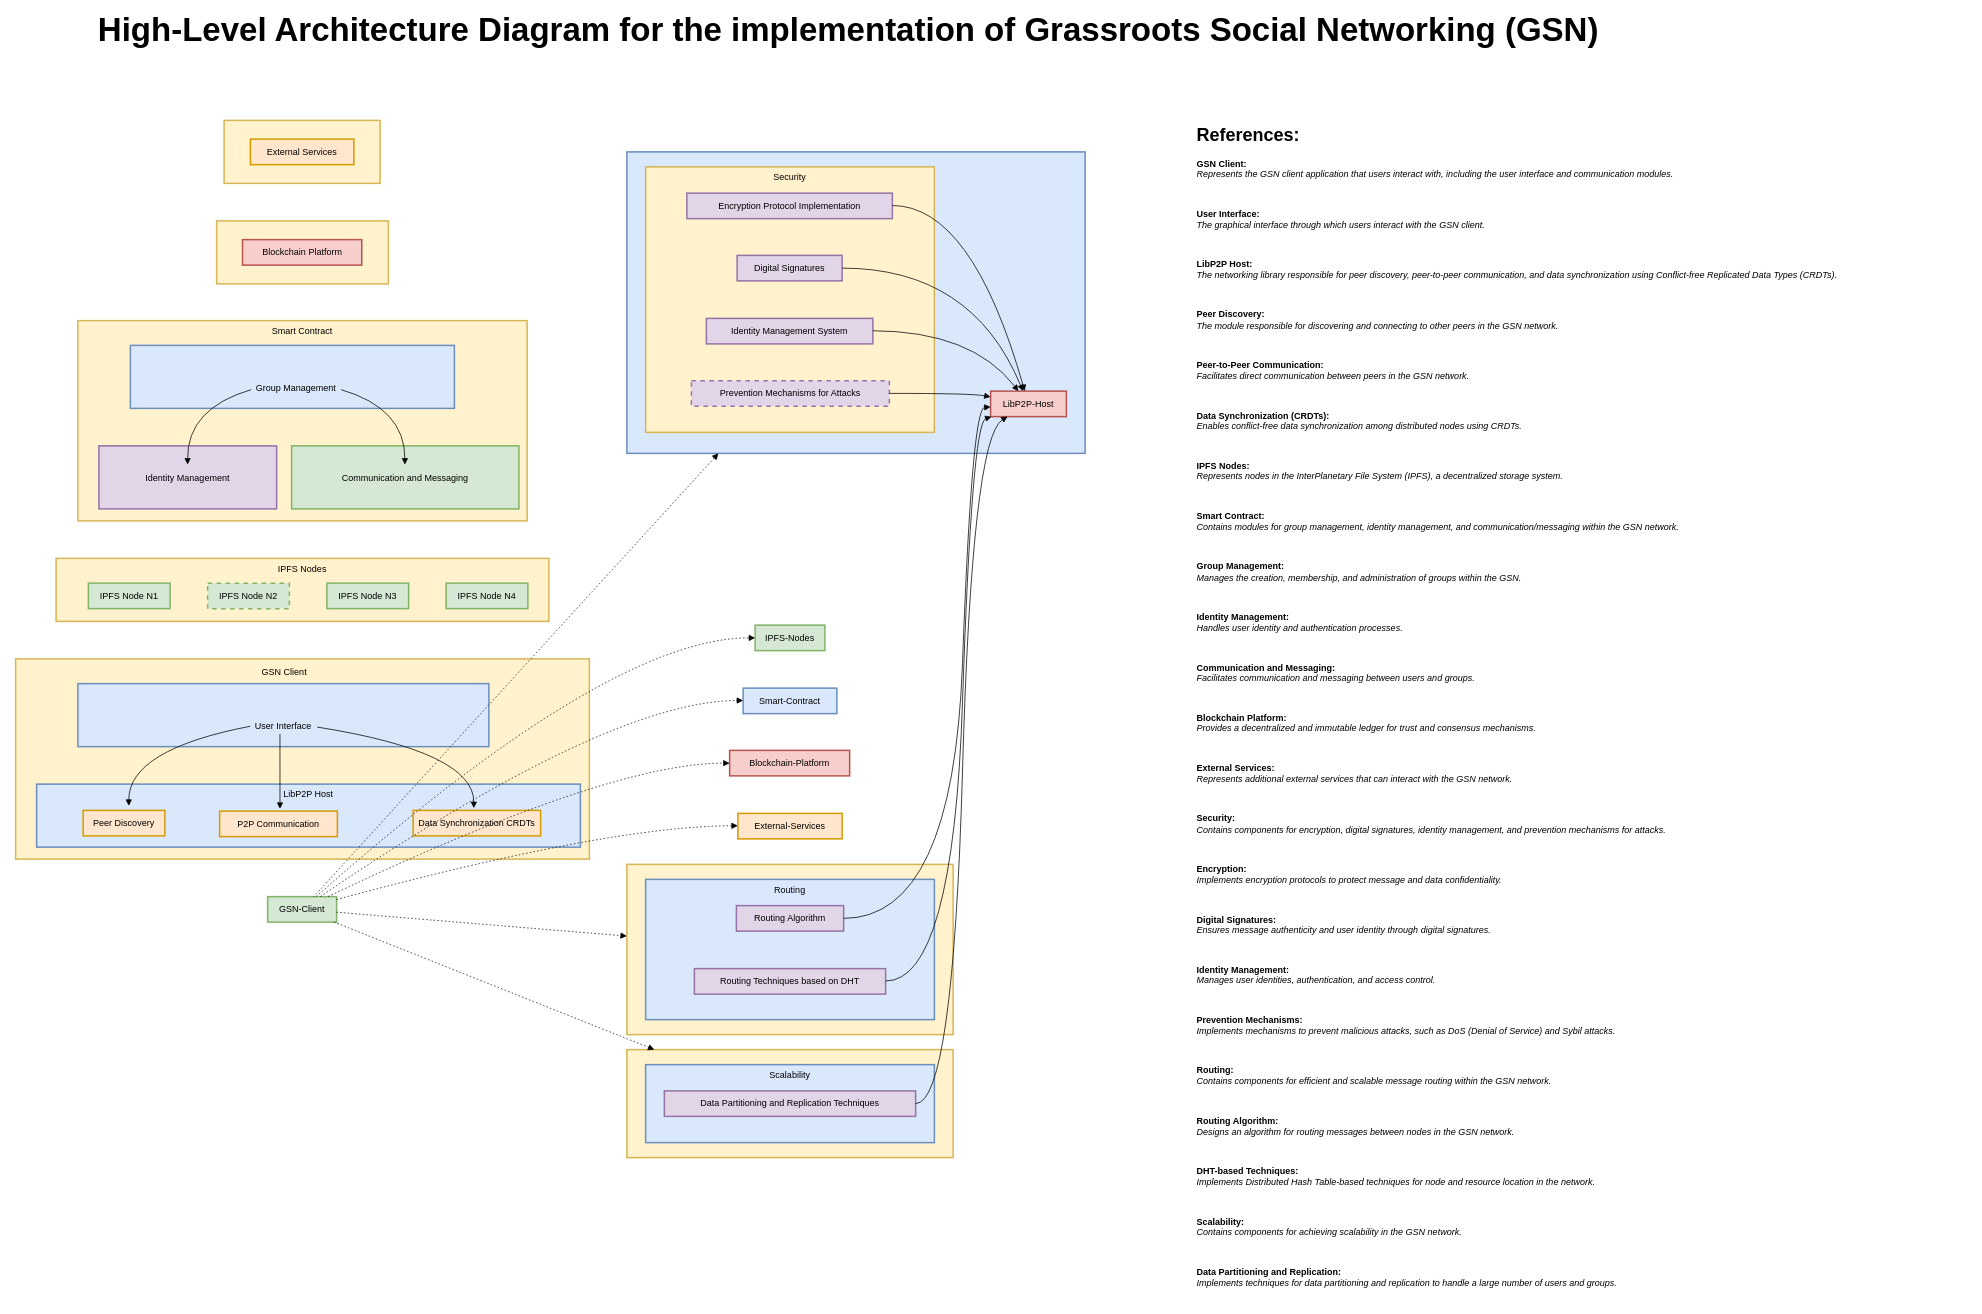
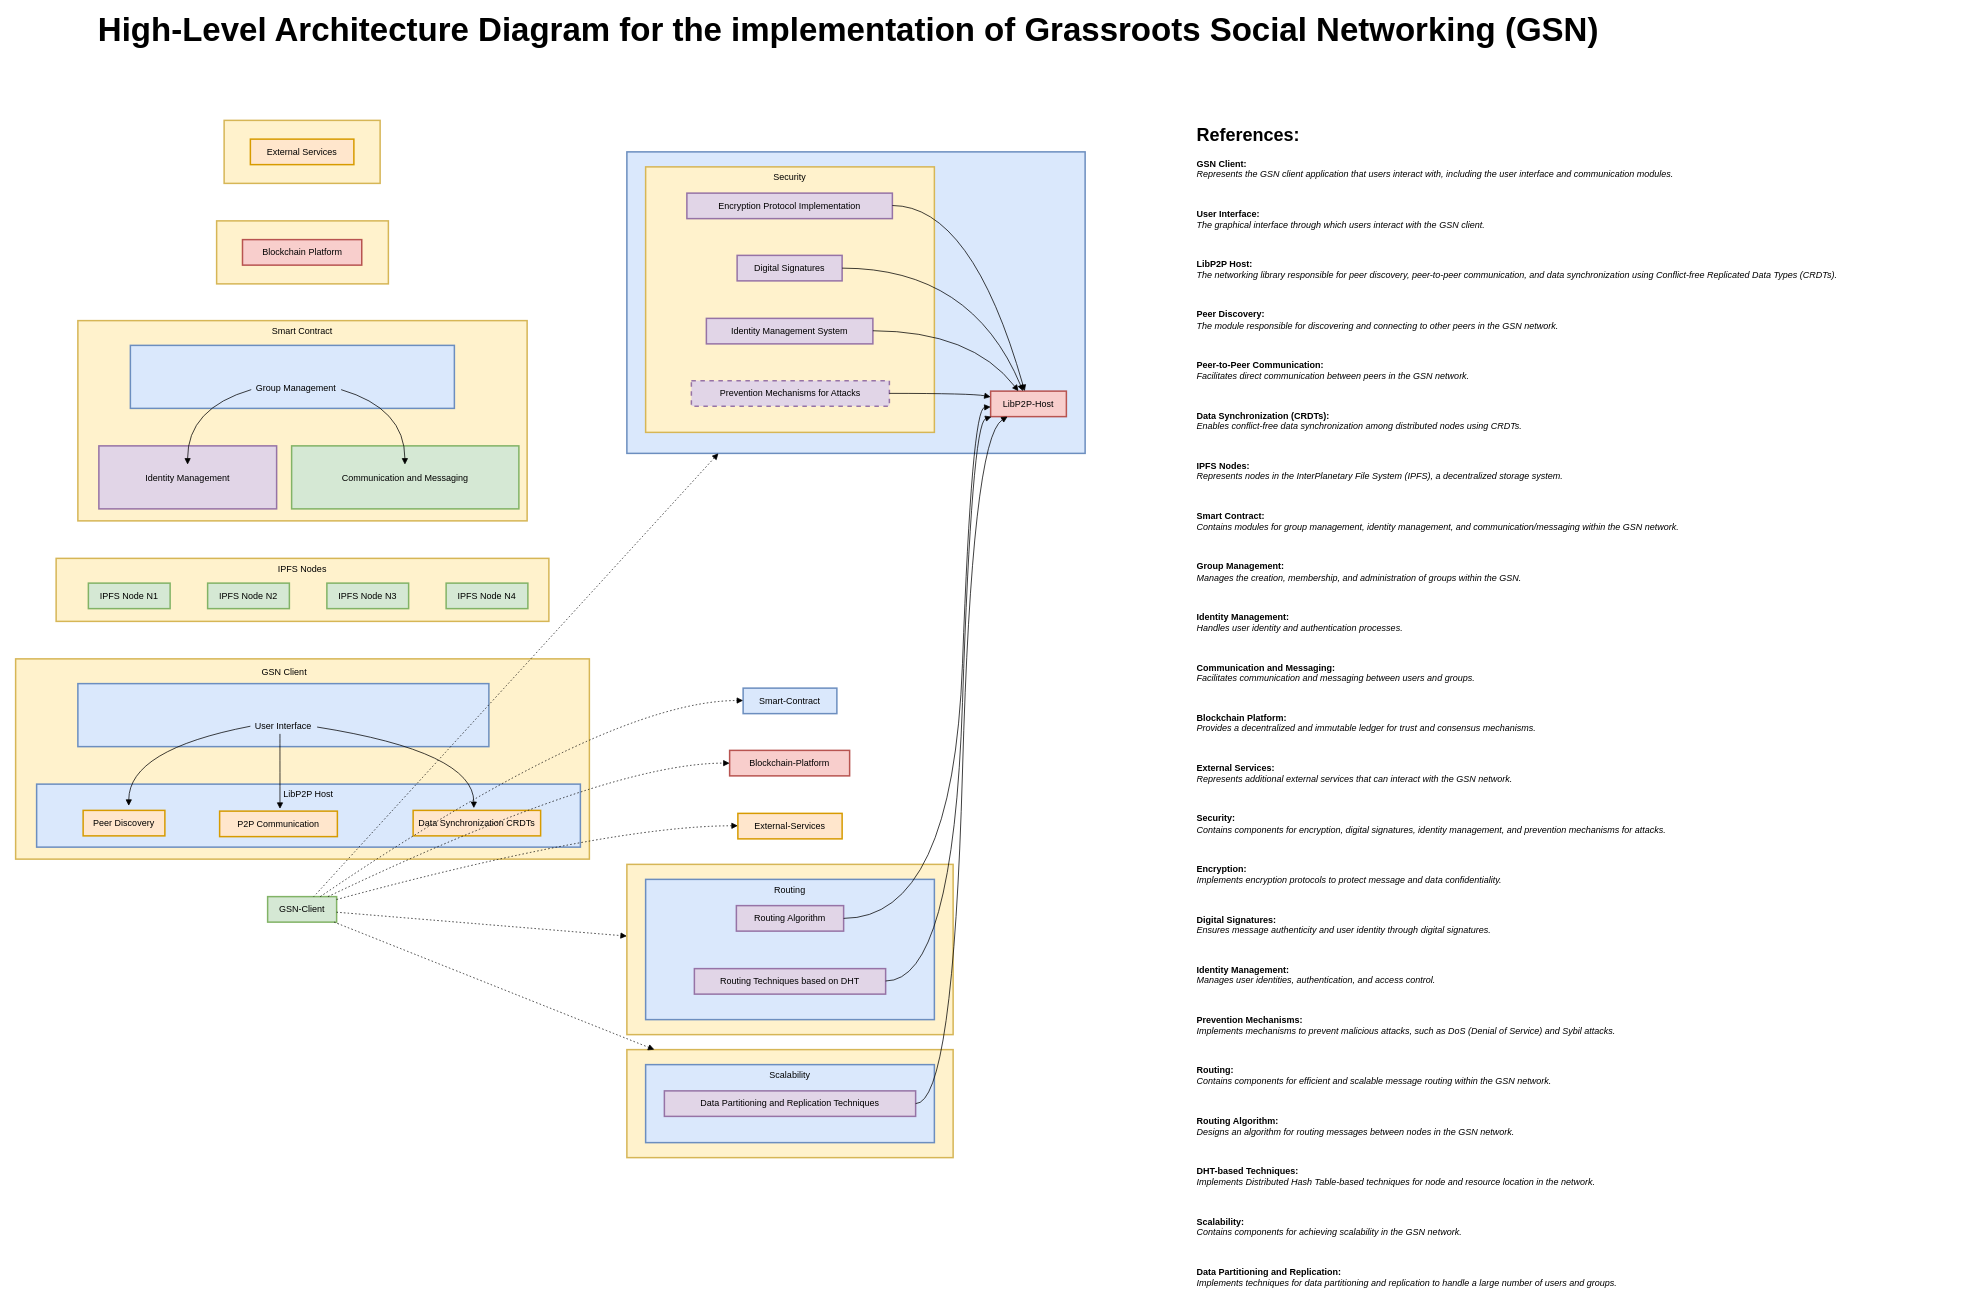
(248, 596) -> (248, 596)
(790, 638) -> none
(625, 673) -> none
